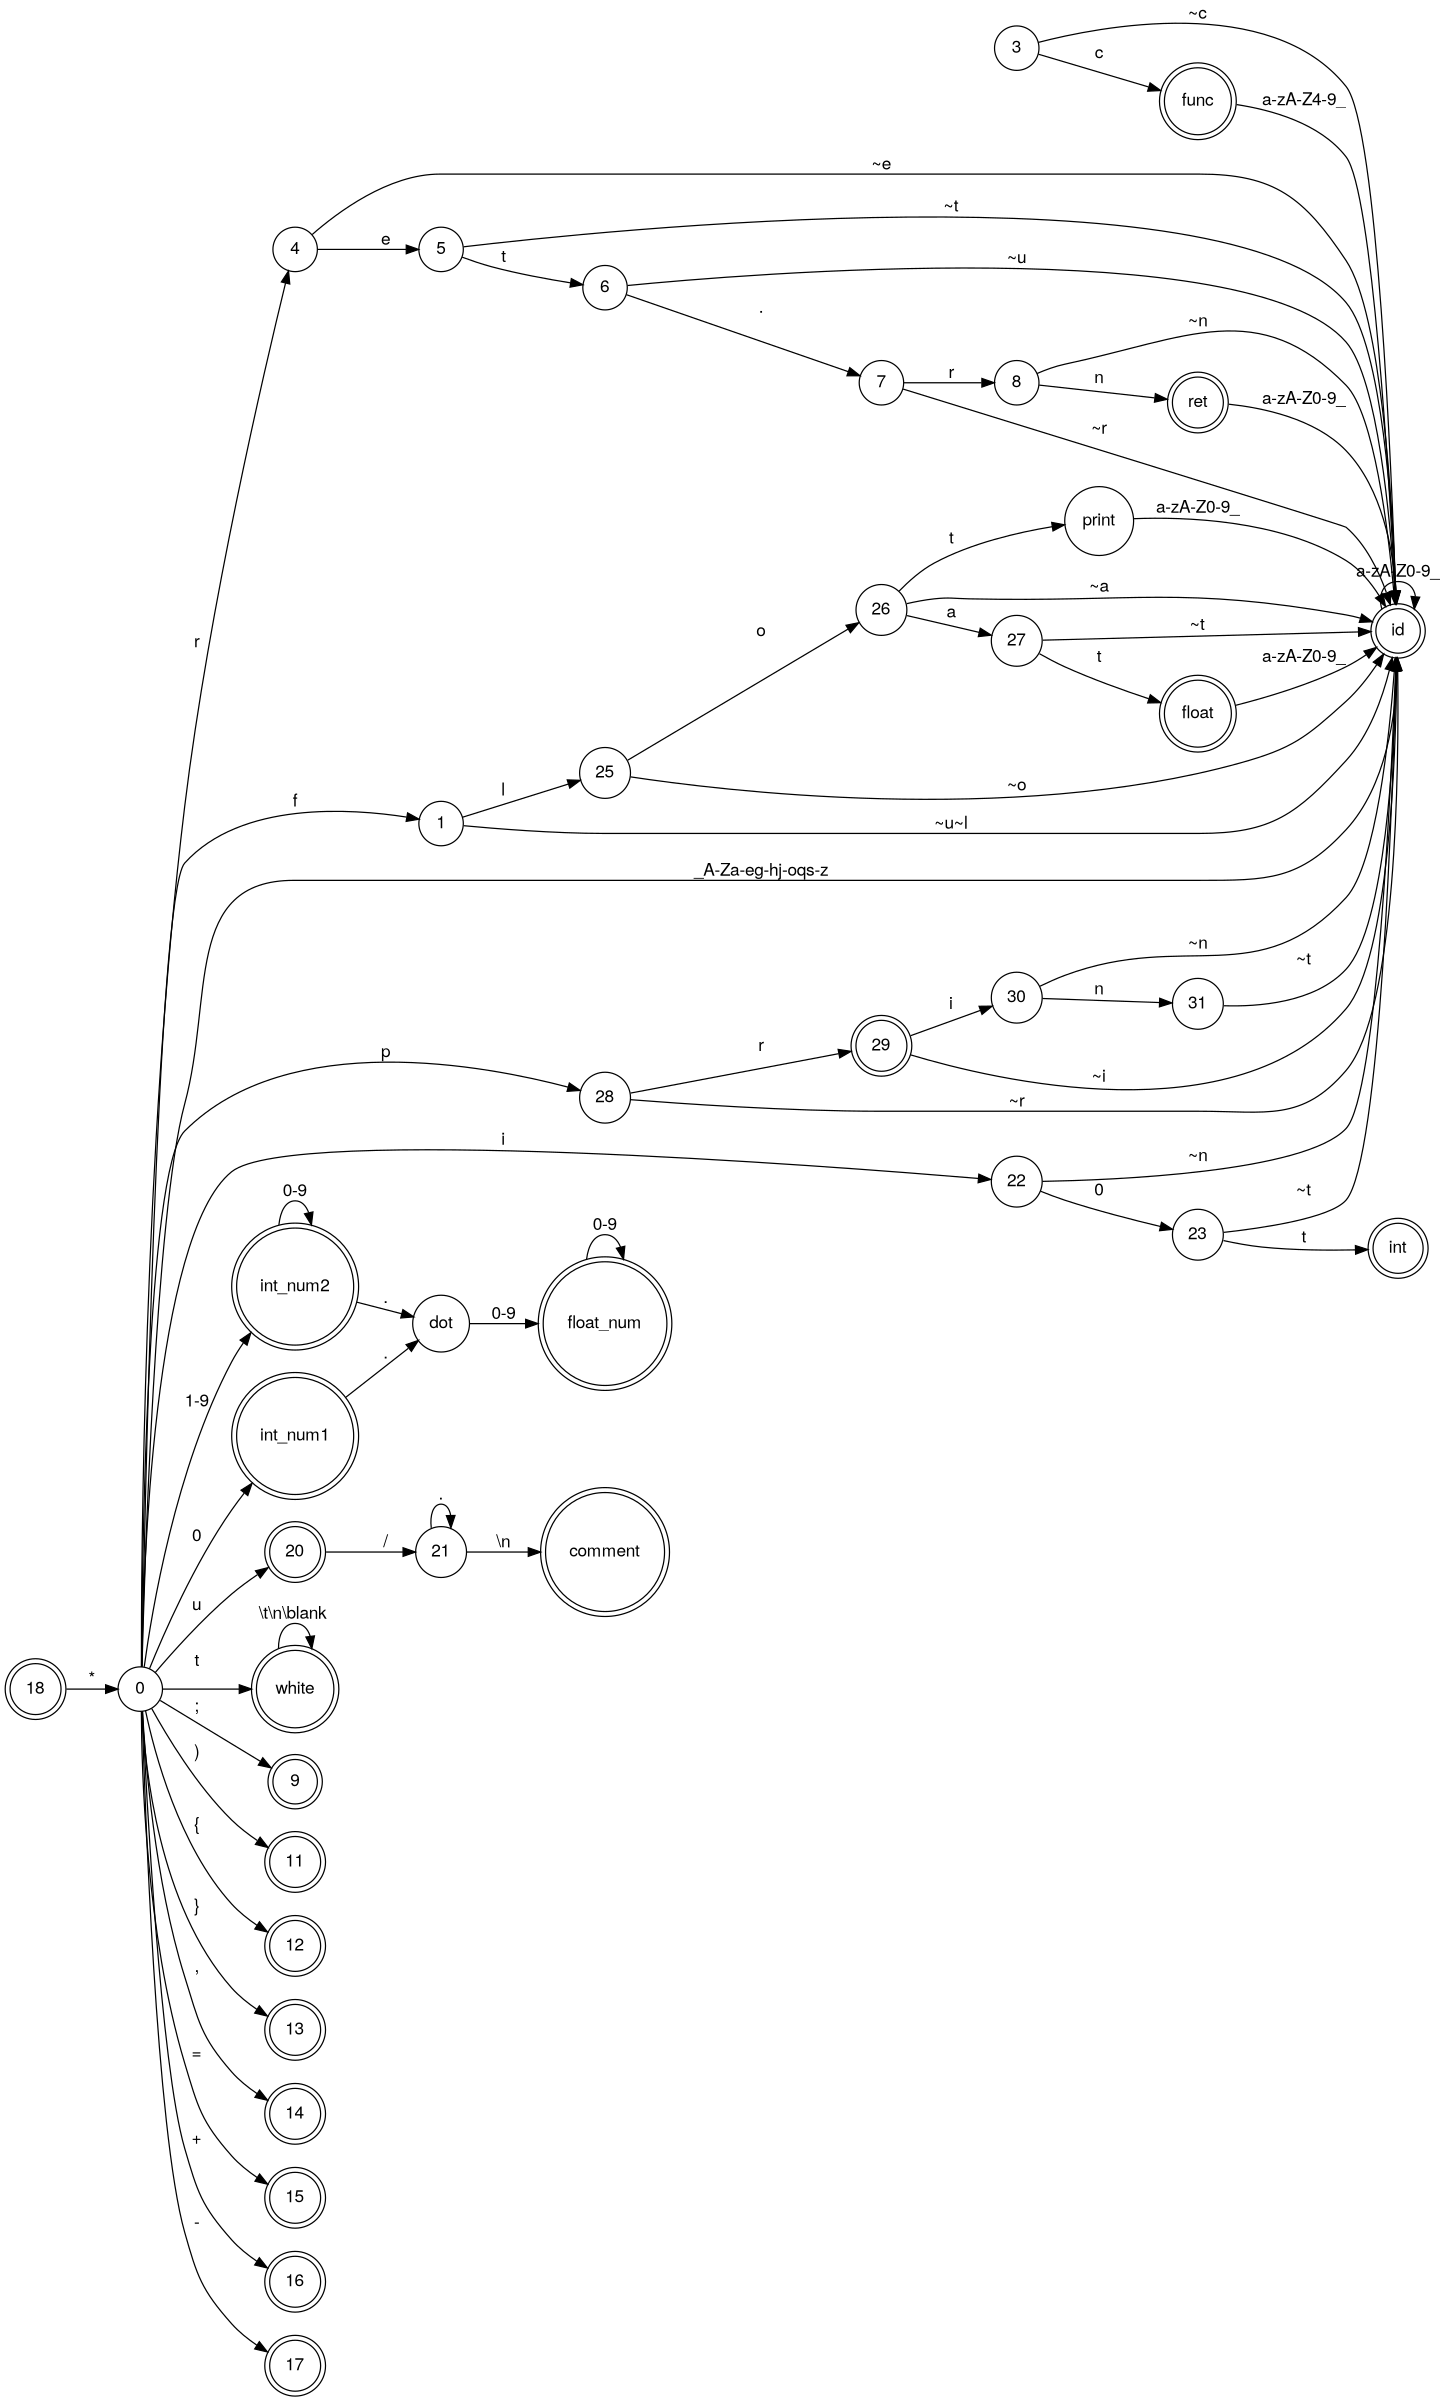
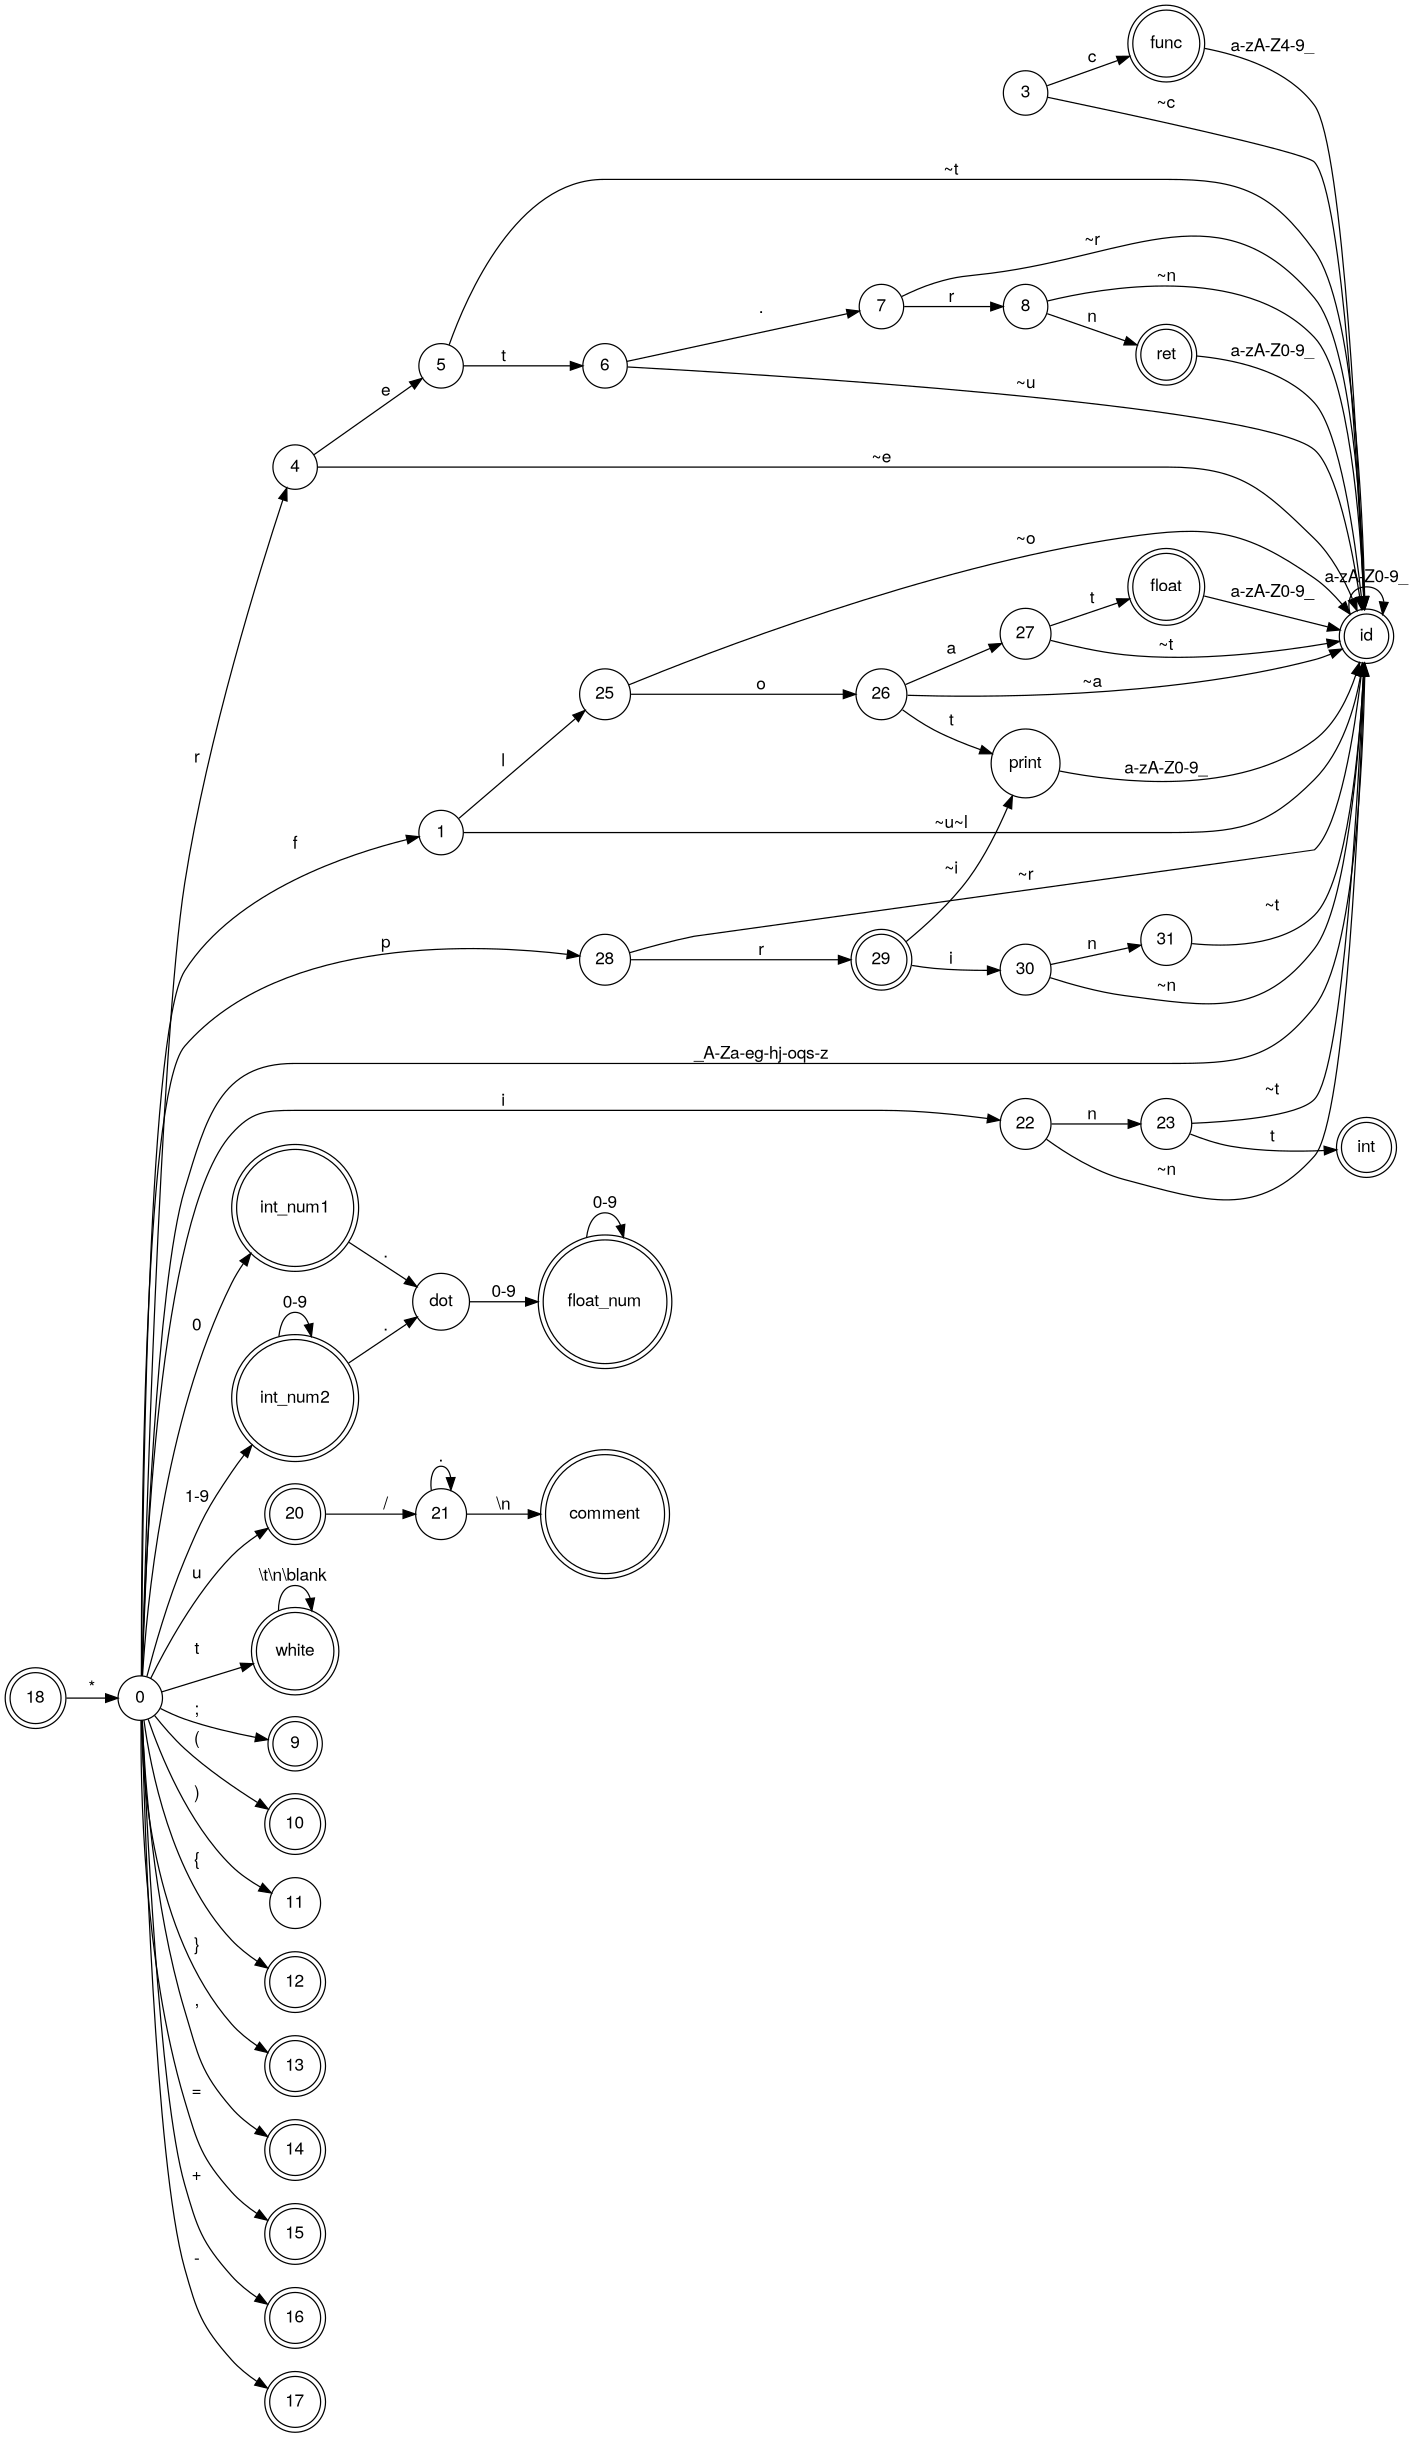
(1302, 1046) -> (966, 882)
(1099, 1191) -> (1092, 1115)
none -> (295, 1824)
(295, 1862) -> (295, 1903)
